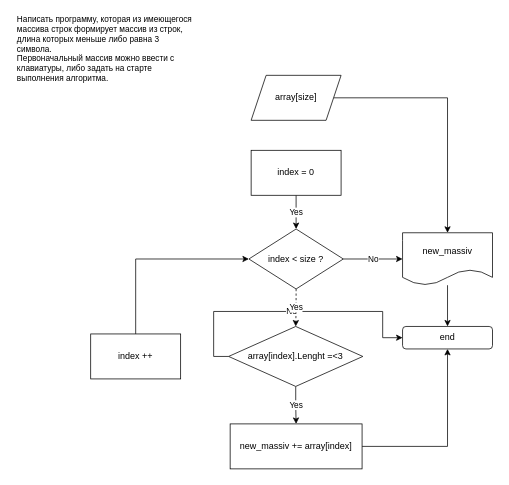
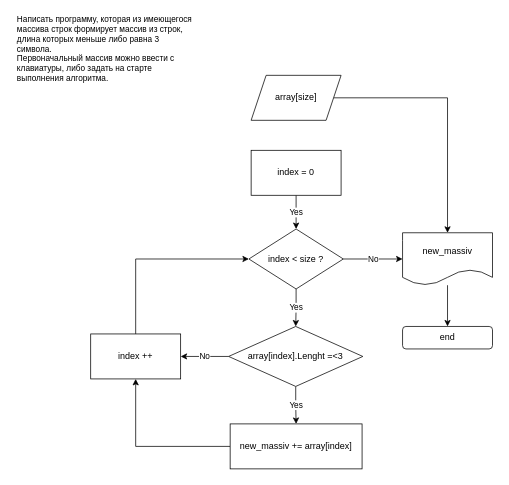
(296, 295) -> (296, 295)
(229, 312) -> (200, 357)
(447, 444) -> (151, 447)
